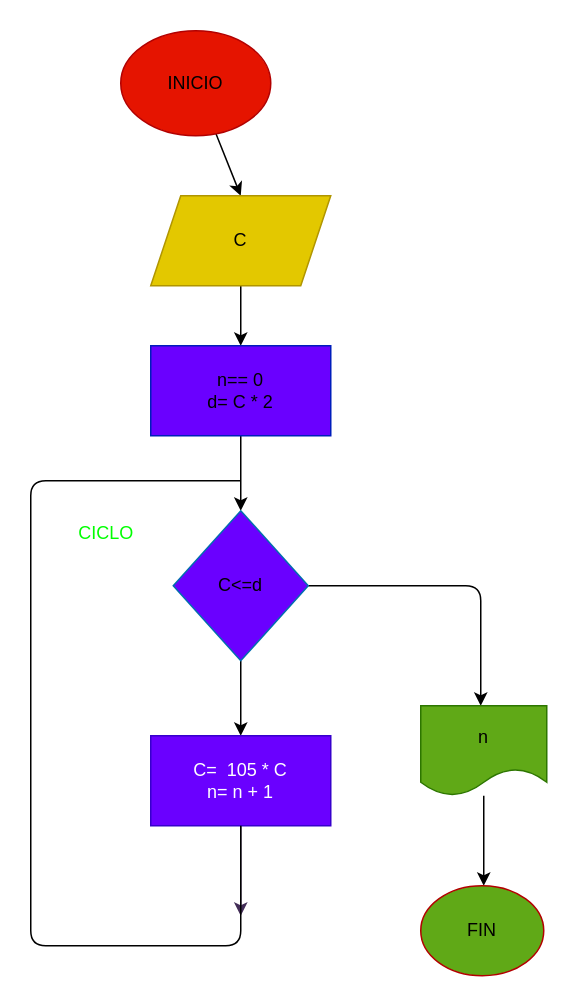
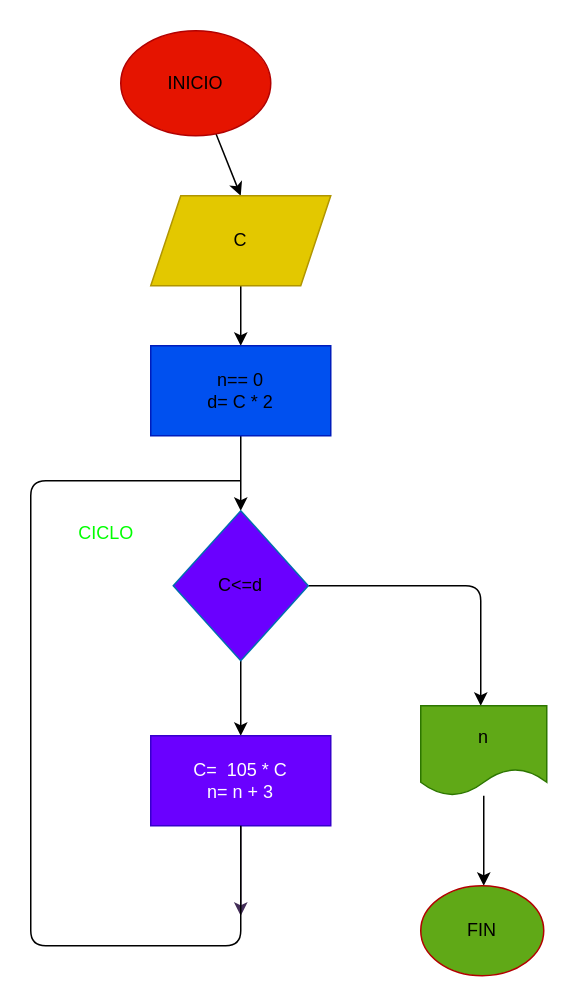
(241, 391) -> (241, 391)
(241, 781) -> (241, 781)
